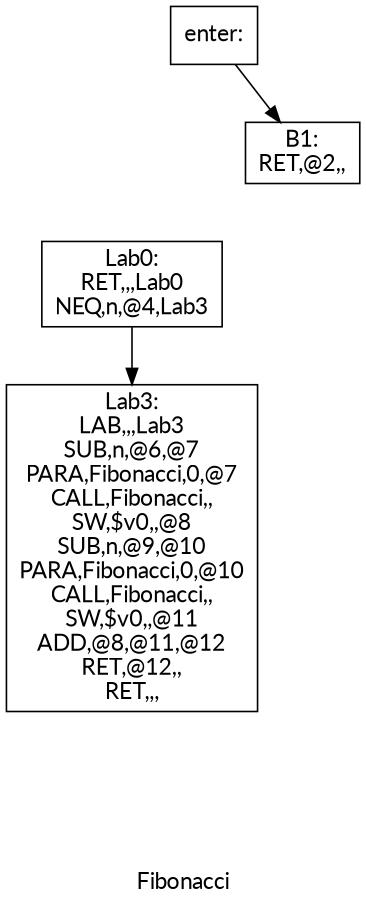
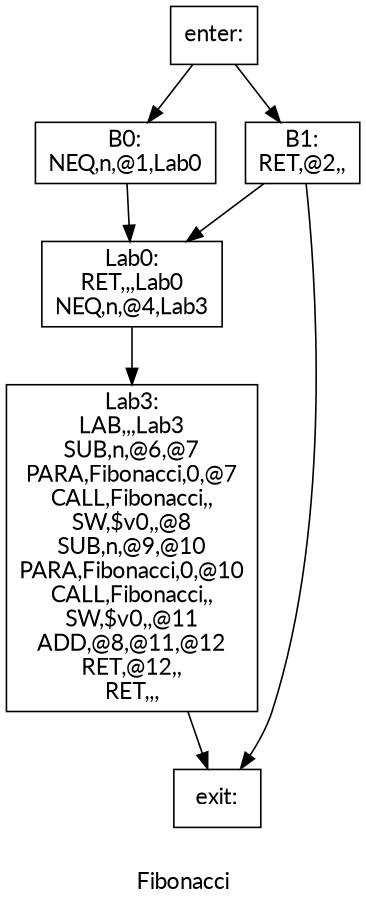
none -> (126, 153)
none -> (232, 208)
none -> (217, 798)
